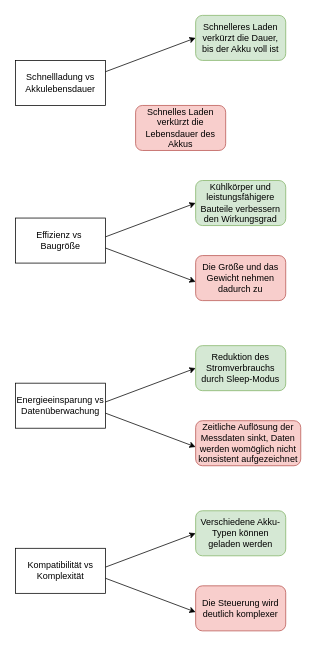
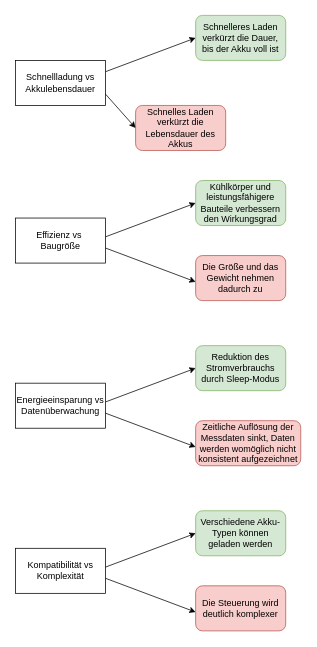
none -> (119, 109)
